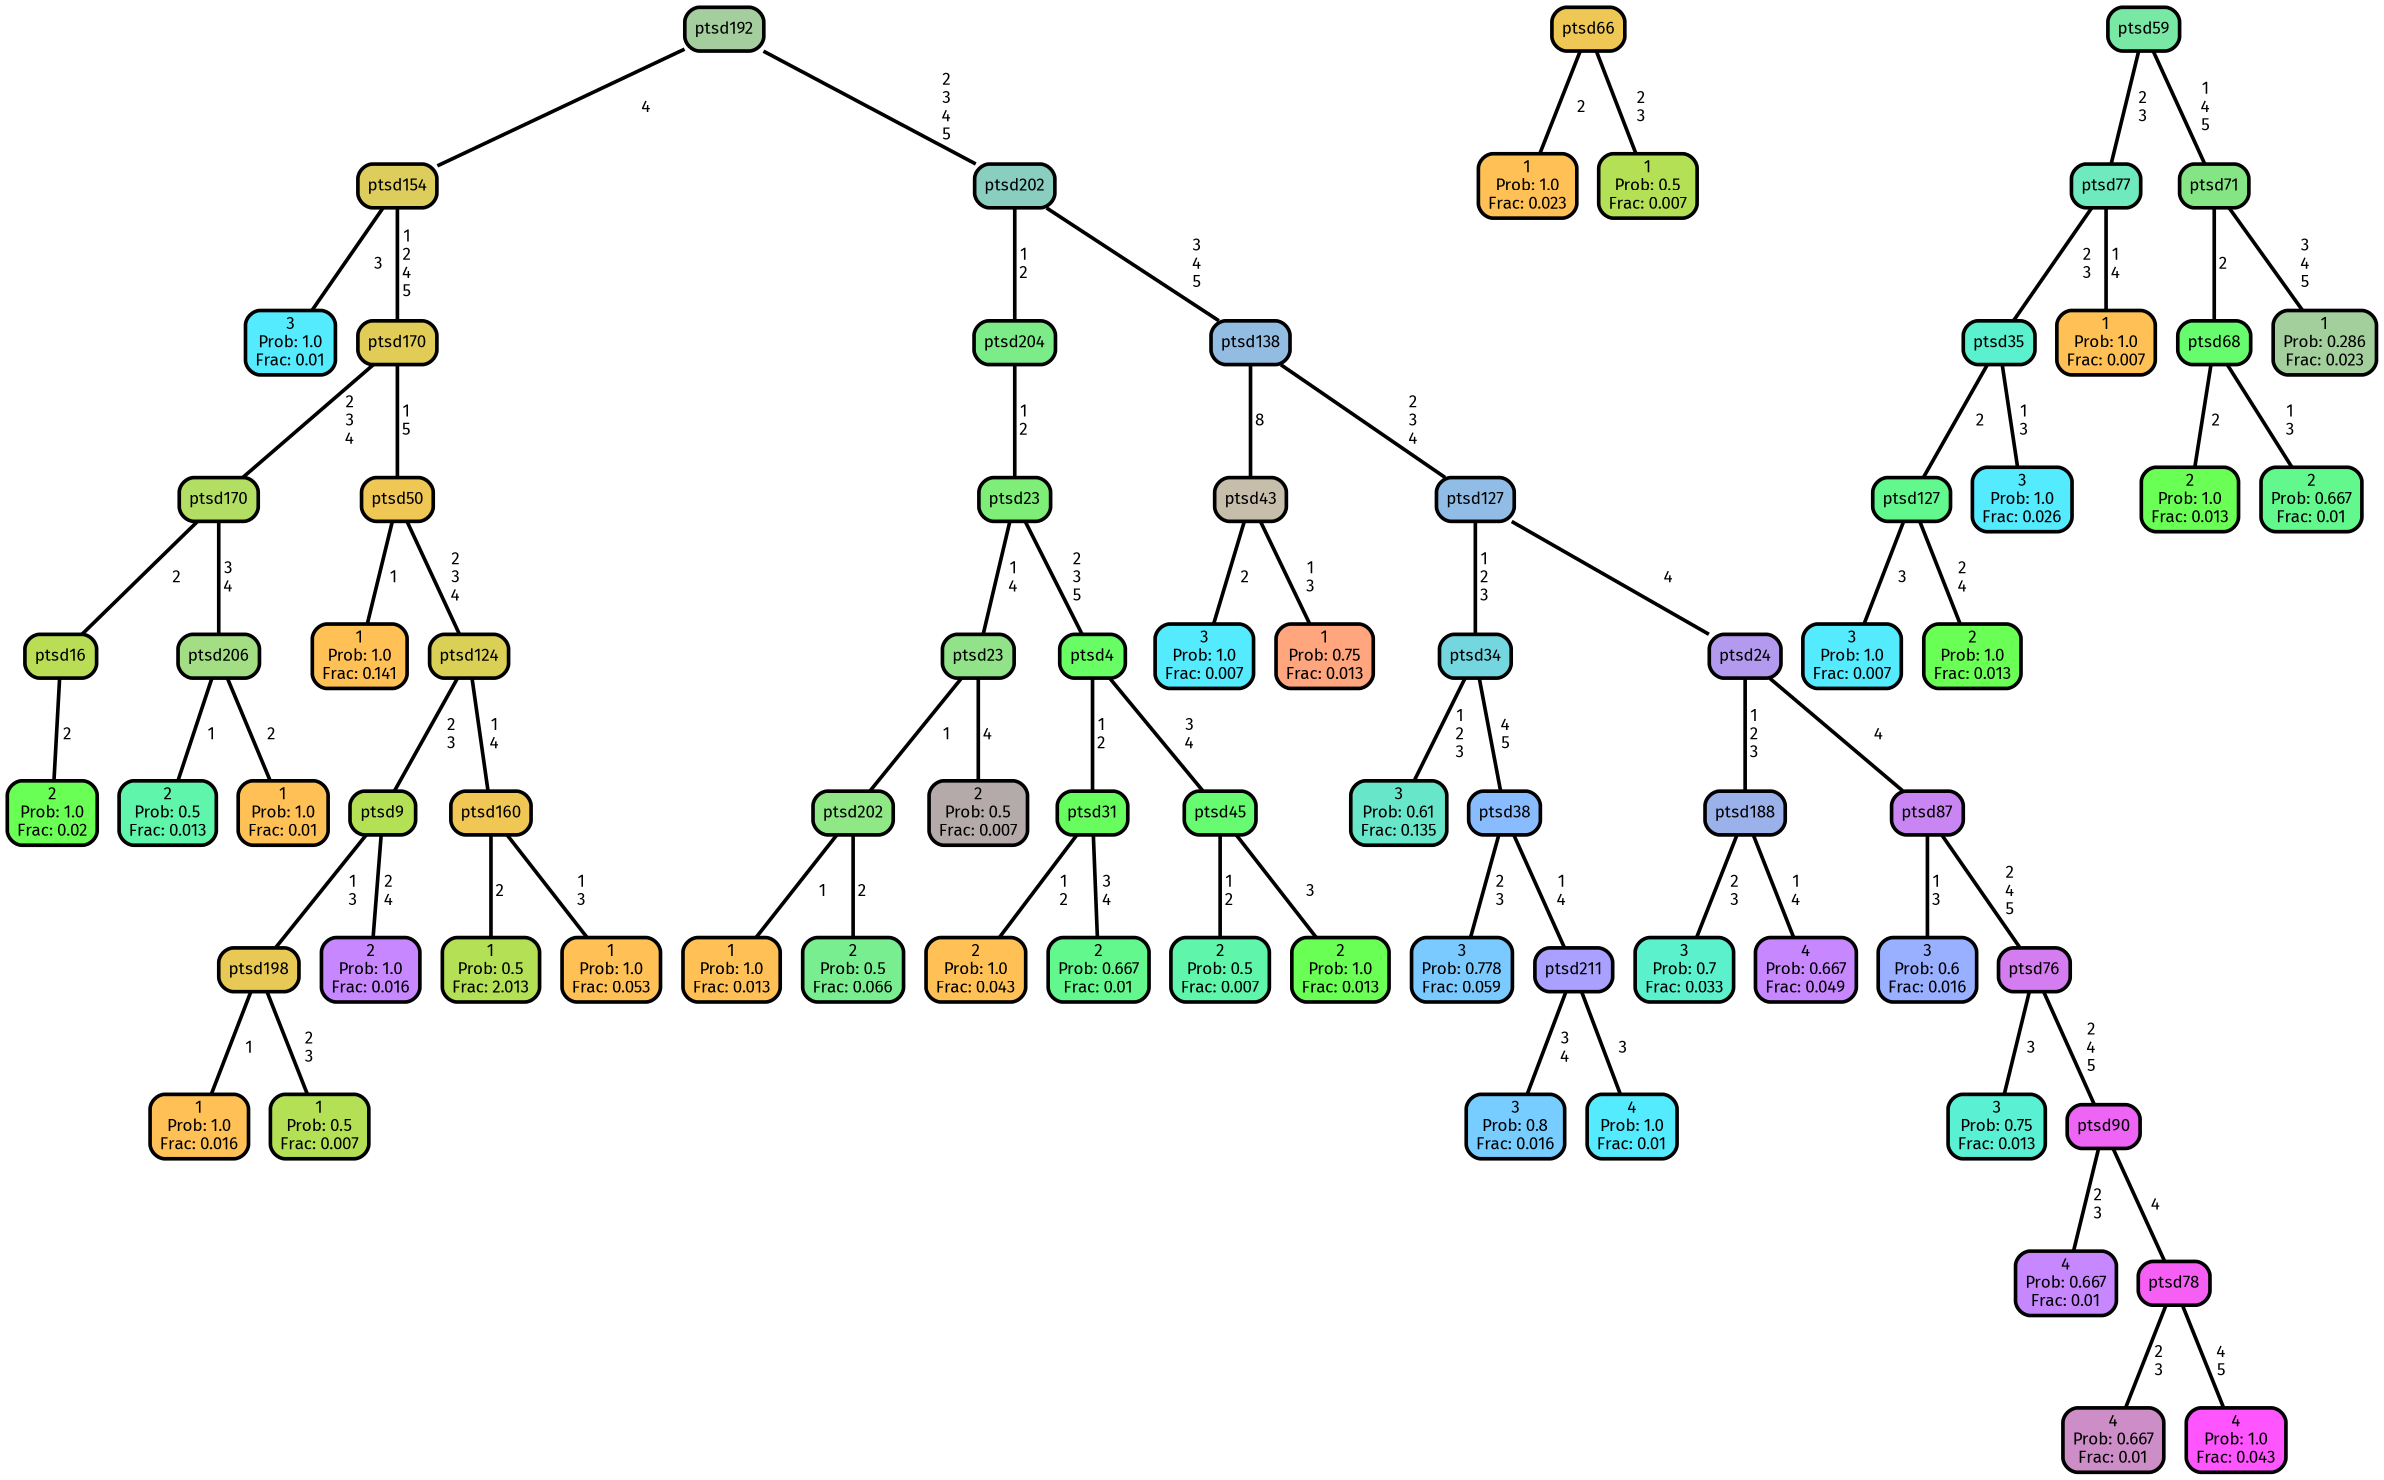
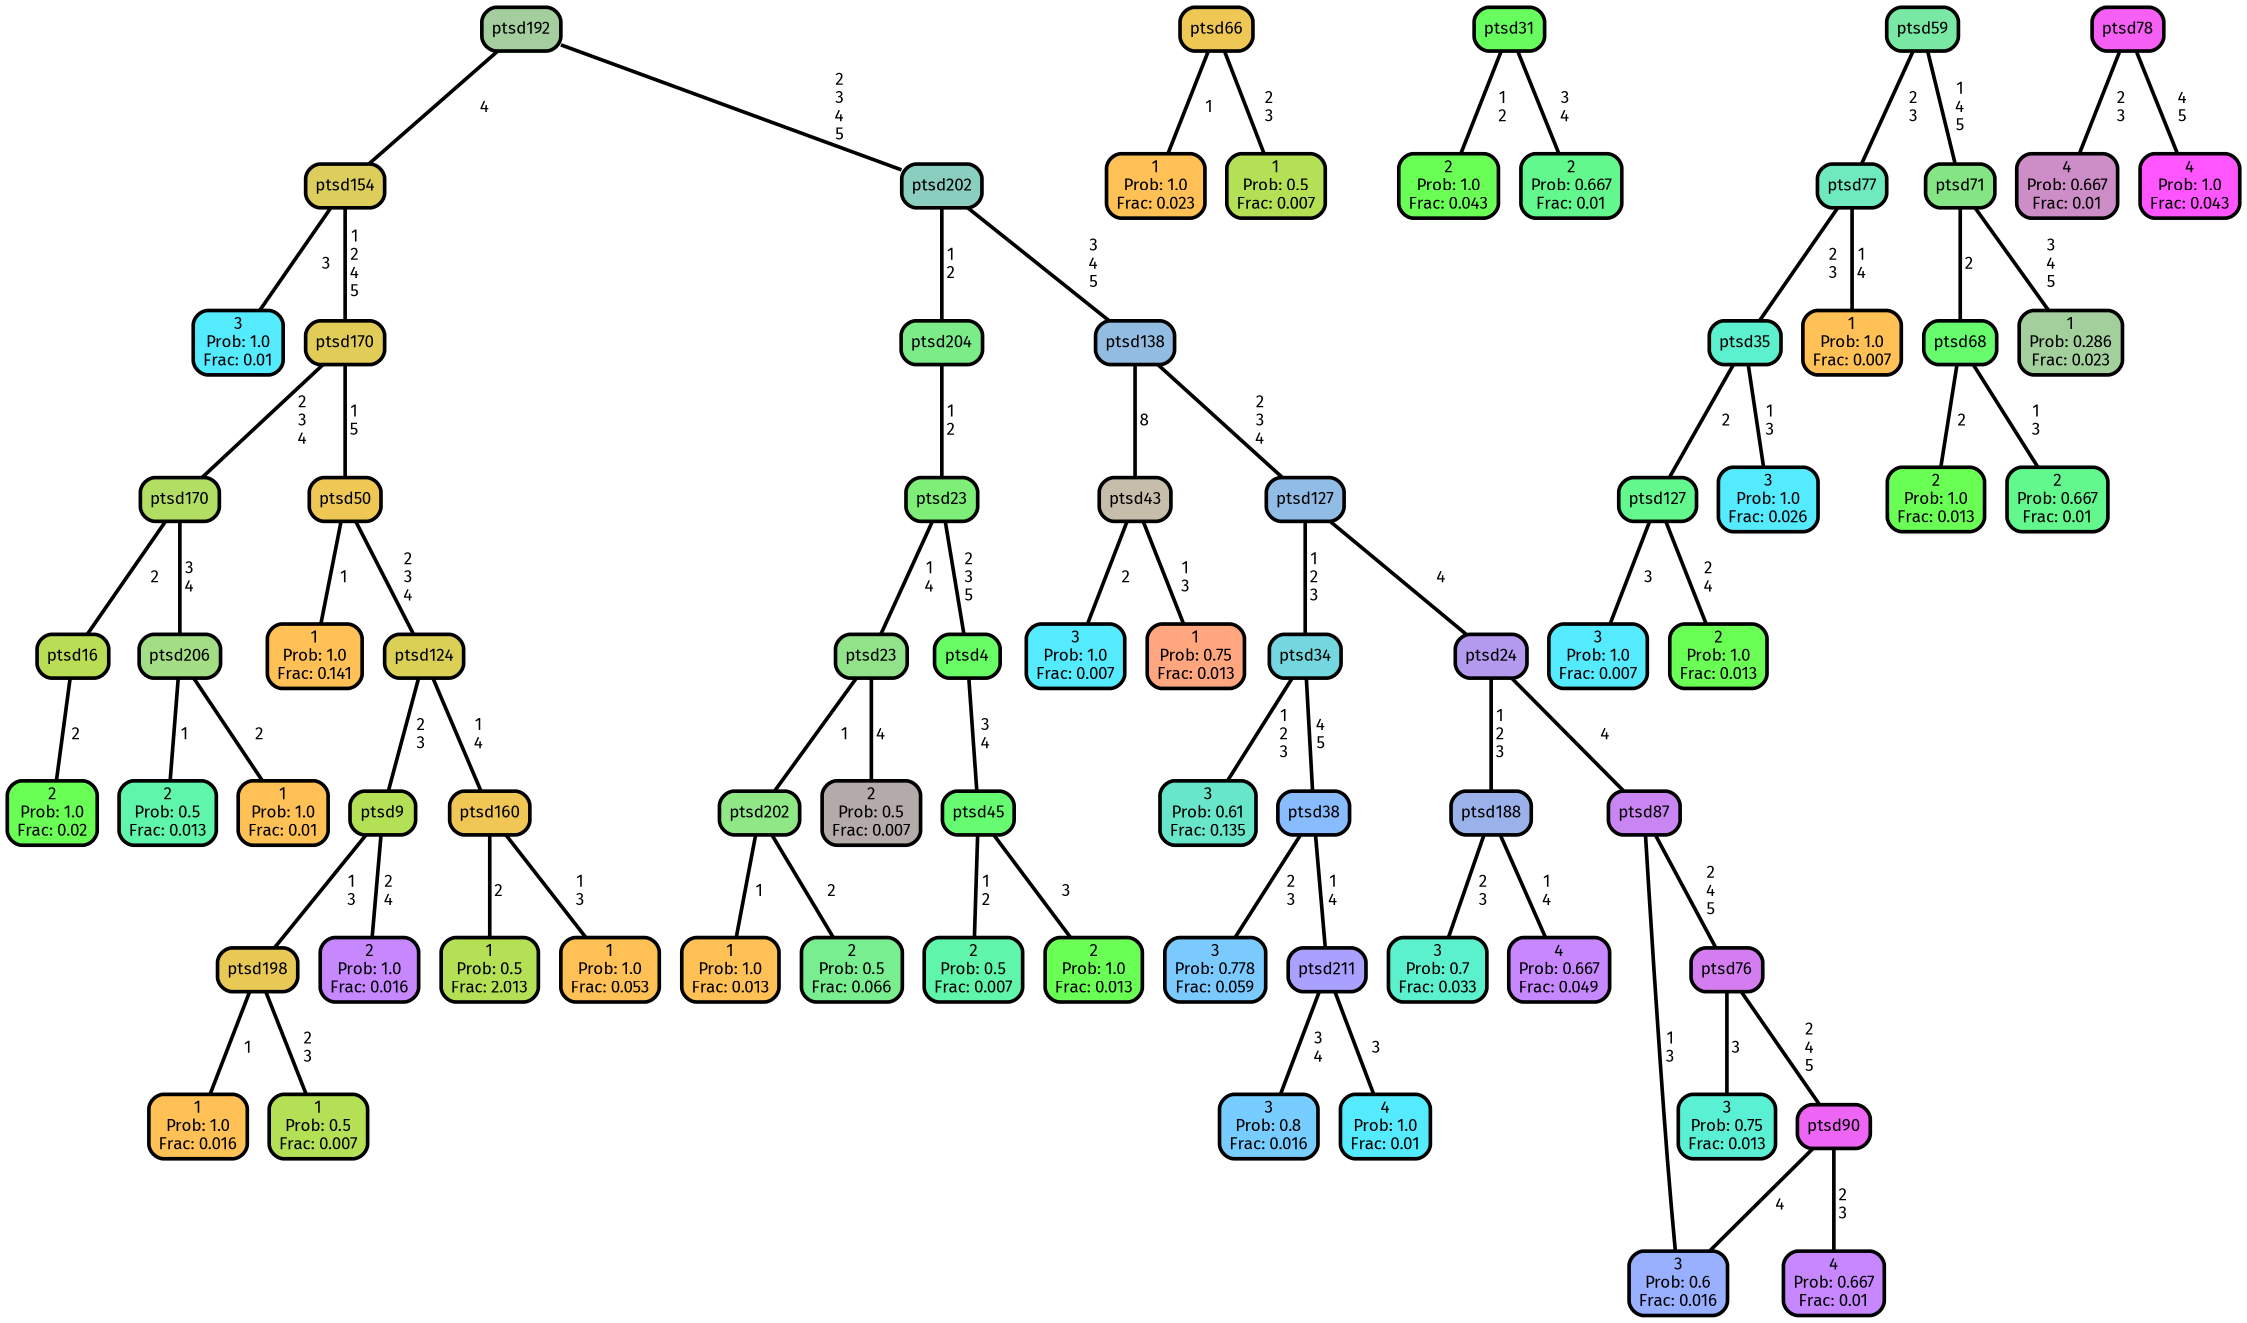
(1579, 108) -> (1207, 108)
(1093, 735) -> none
(976, 970) -> (1449, 186)
(2139, 1205) -> (1761, 1200)
